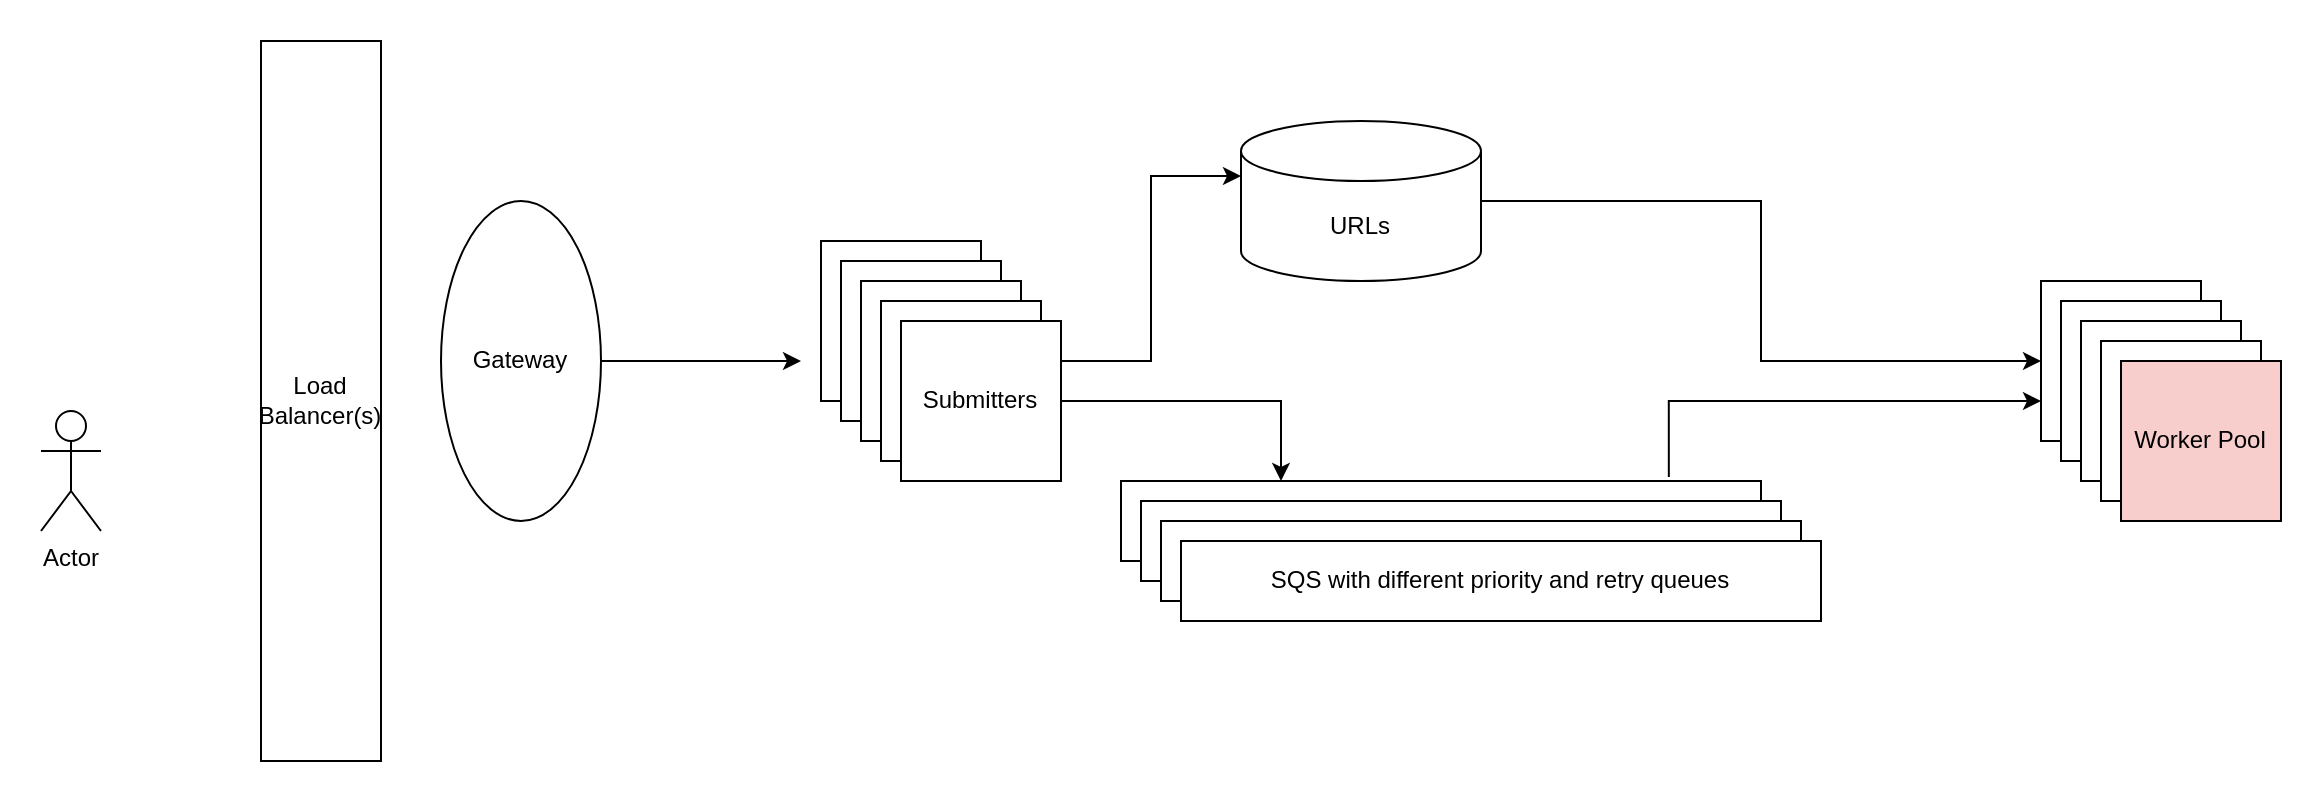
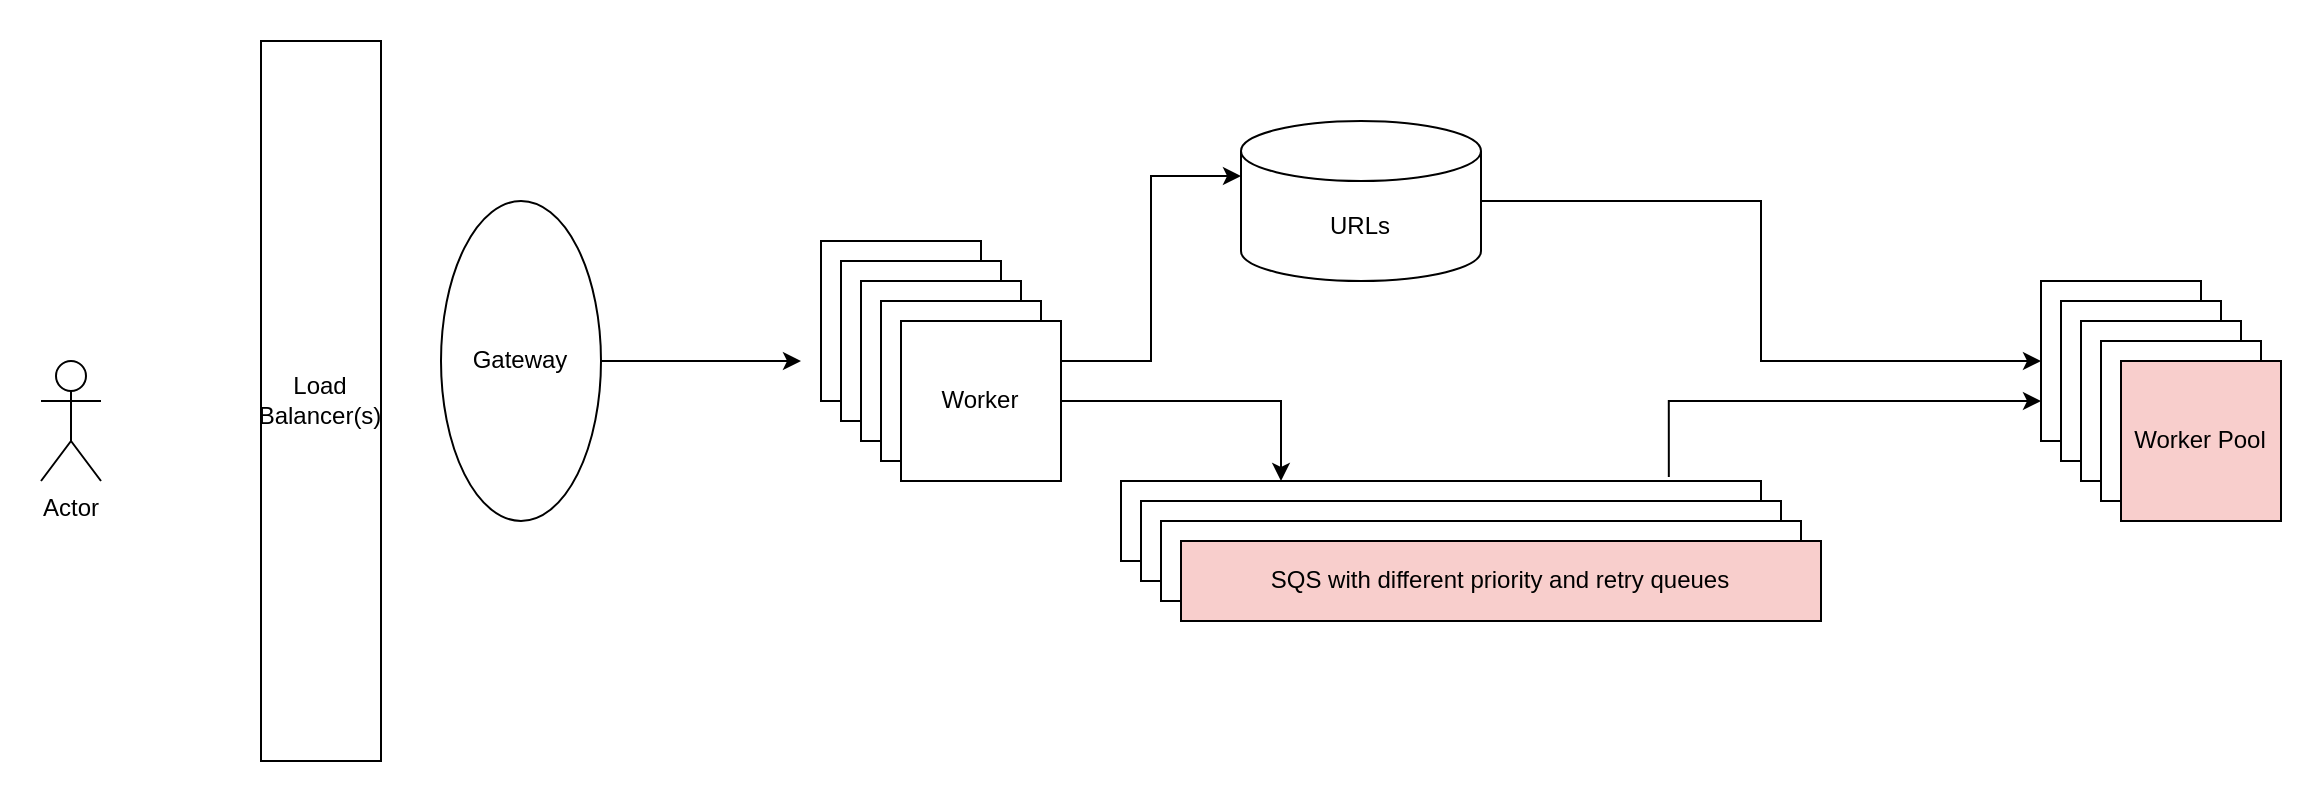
(981, 401) -> (981, 401)
(71, 471) -> (71, 421)
(1501, 581) -> (1501, 581)
